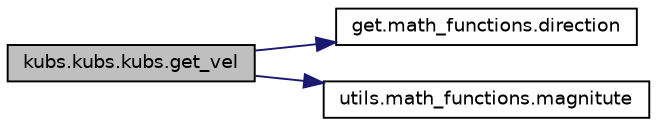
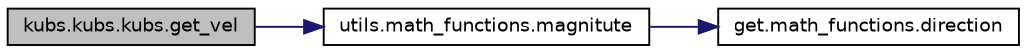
(286, 47) -> (674, 27)
